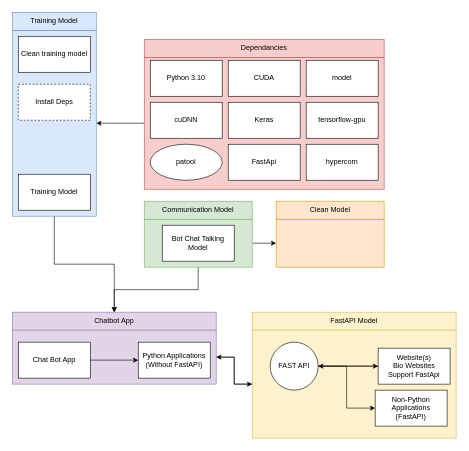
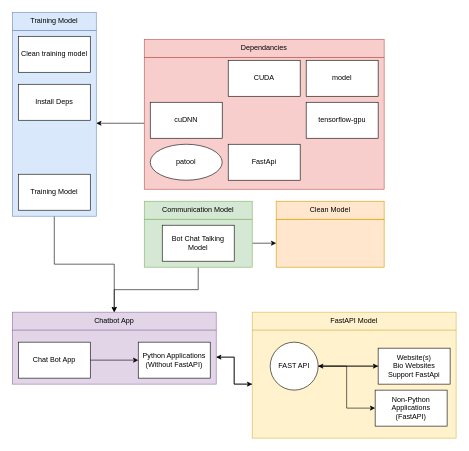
(186, 78) -> none
(54, 102) -> (54, 102)
(264, 120) -> none
(342, 162) -> none
